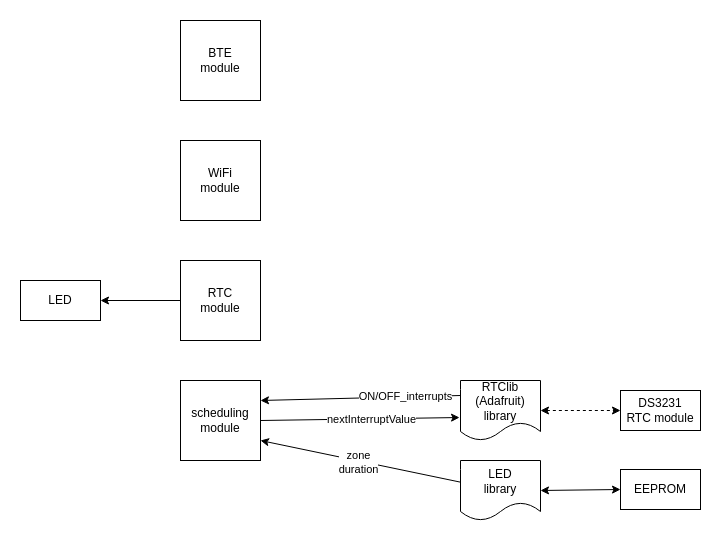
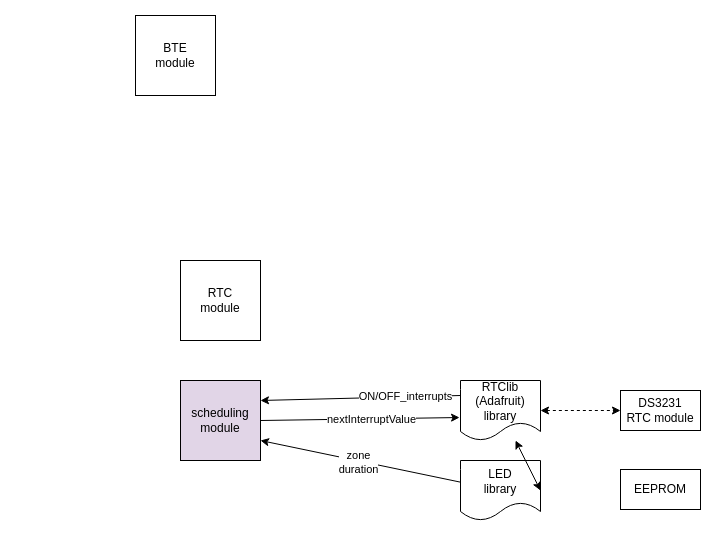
(221, 61) -> (176, 56)
(221, 181) -> none
(61, 301) -> none
(144, 301) -> none
(221, 421) -> (221, 421)
(580, 490) -> (528, 466)
